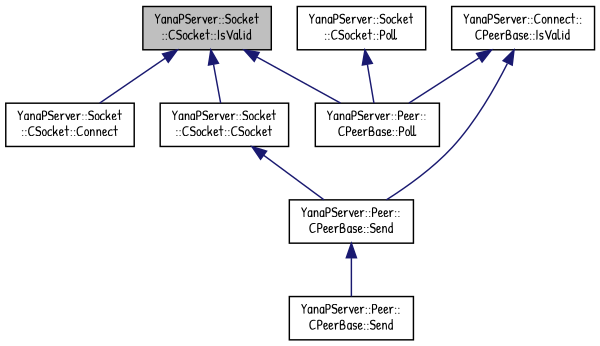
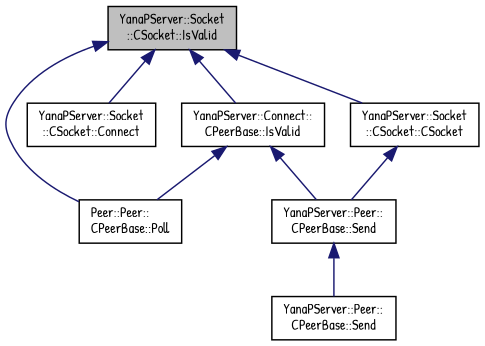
(361, 28) -> none
none -> (217, 82)
(377, 125) -> (130, 222)
